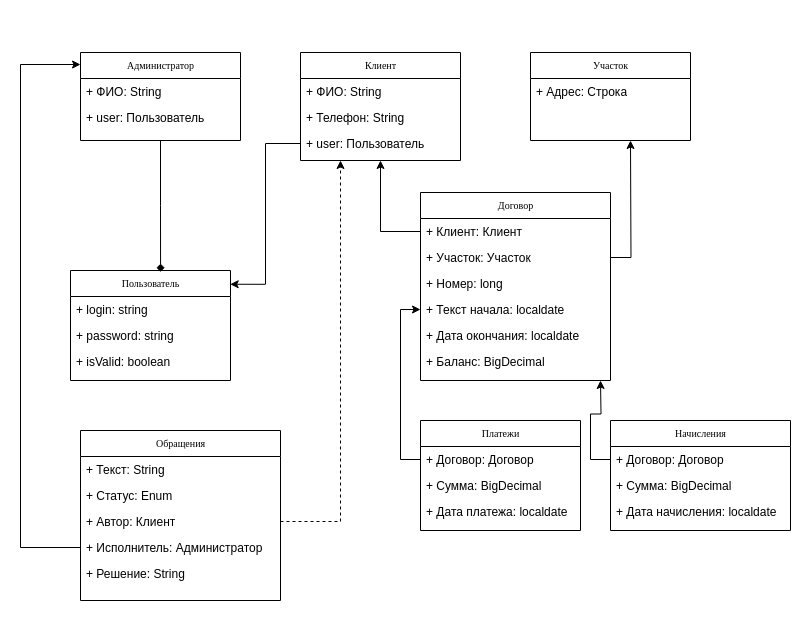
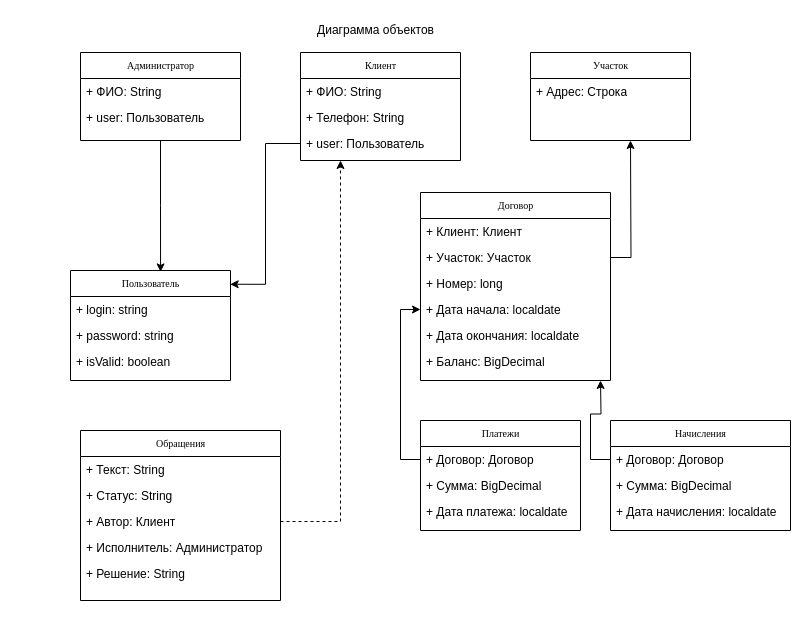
none -> (376, 31)
(381, 219) -> none
(161, 263) -> (161, 264)
(21, 310) -> none
(501, 311) -> (498, 311)
(129, 497) -> (134, 497)
